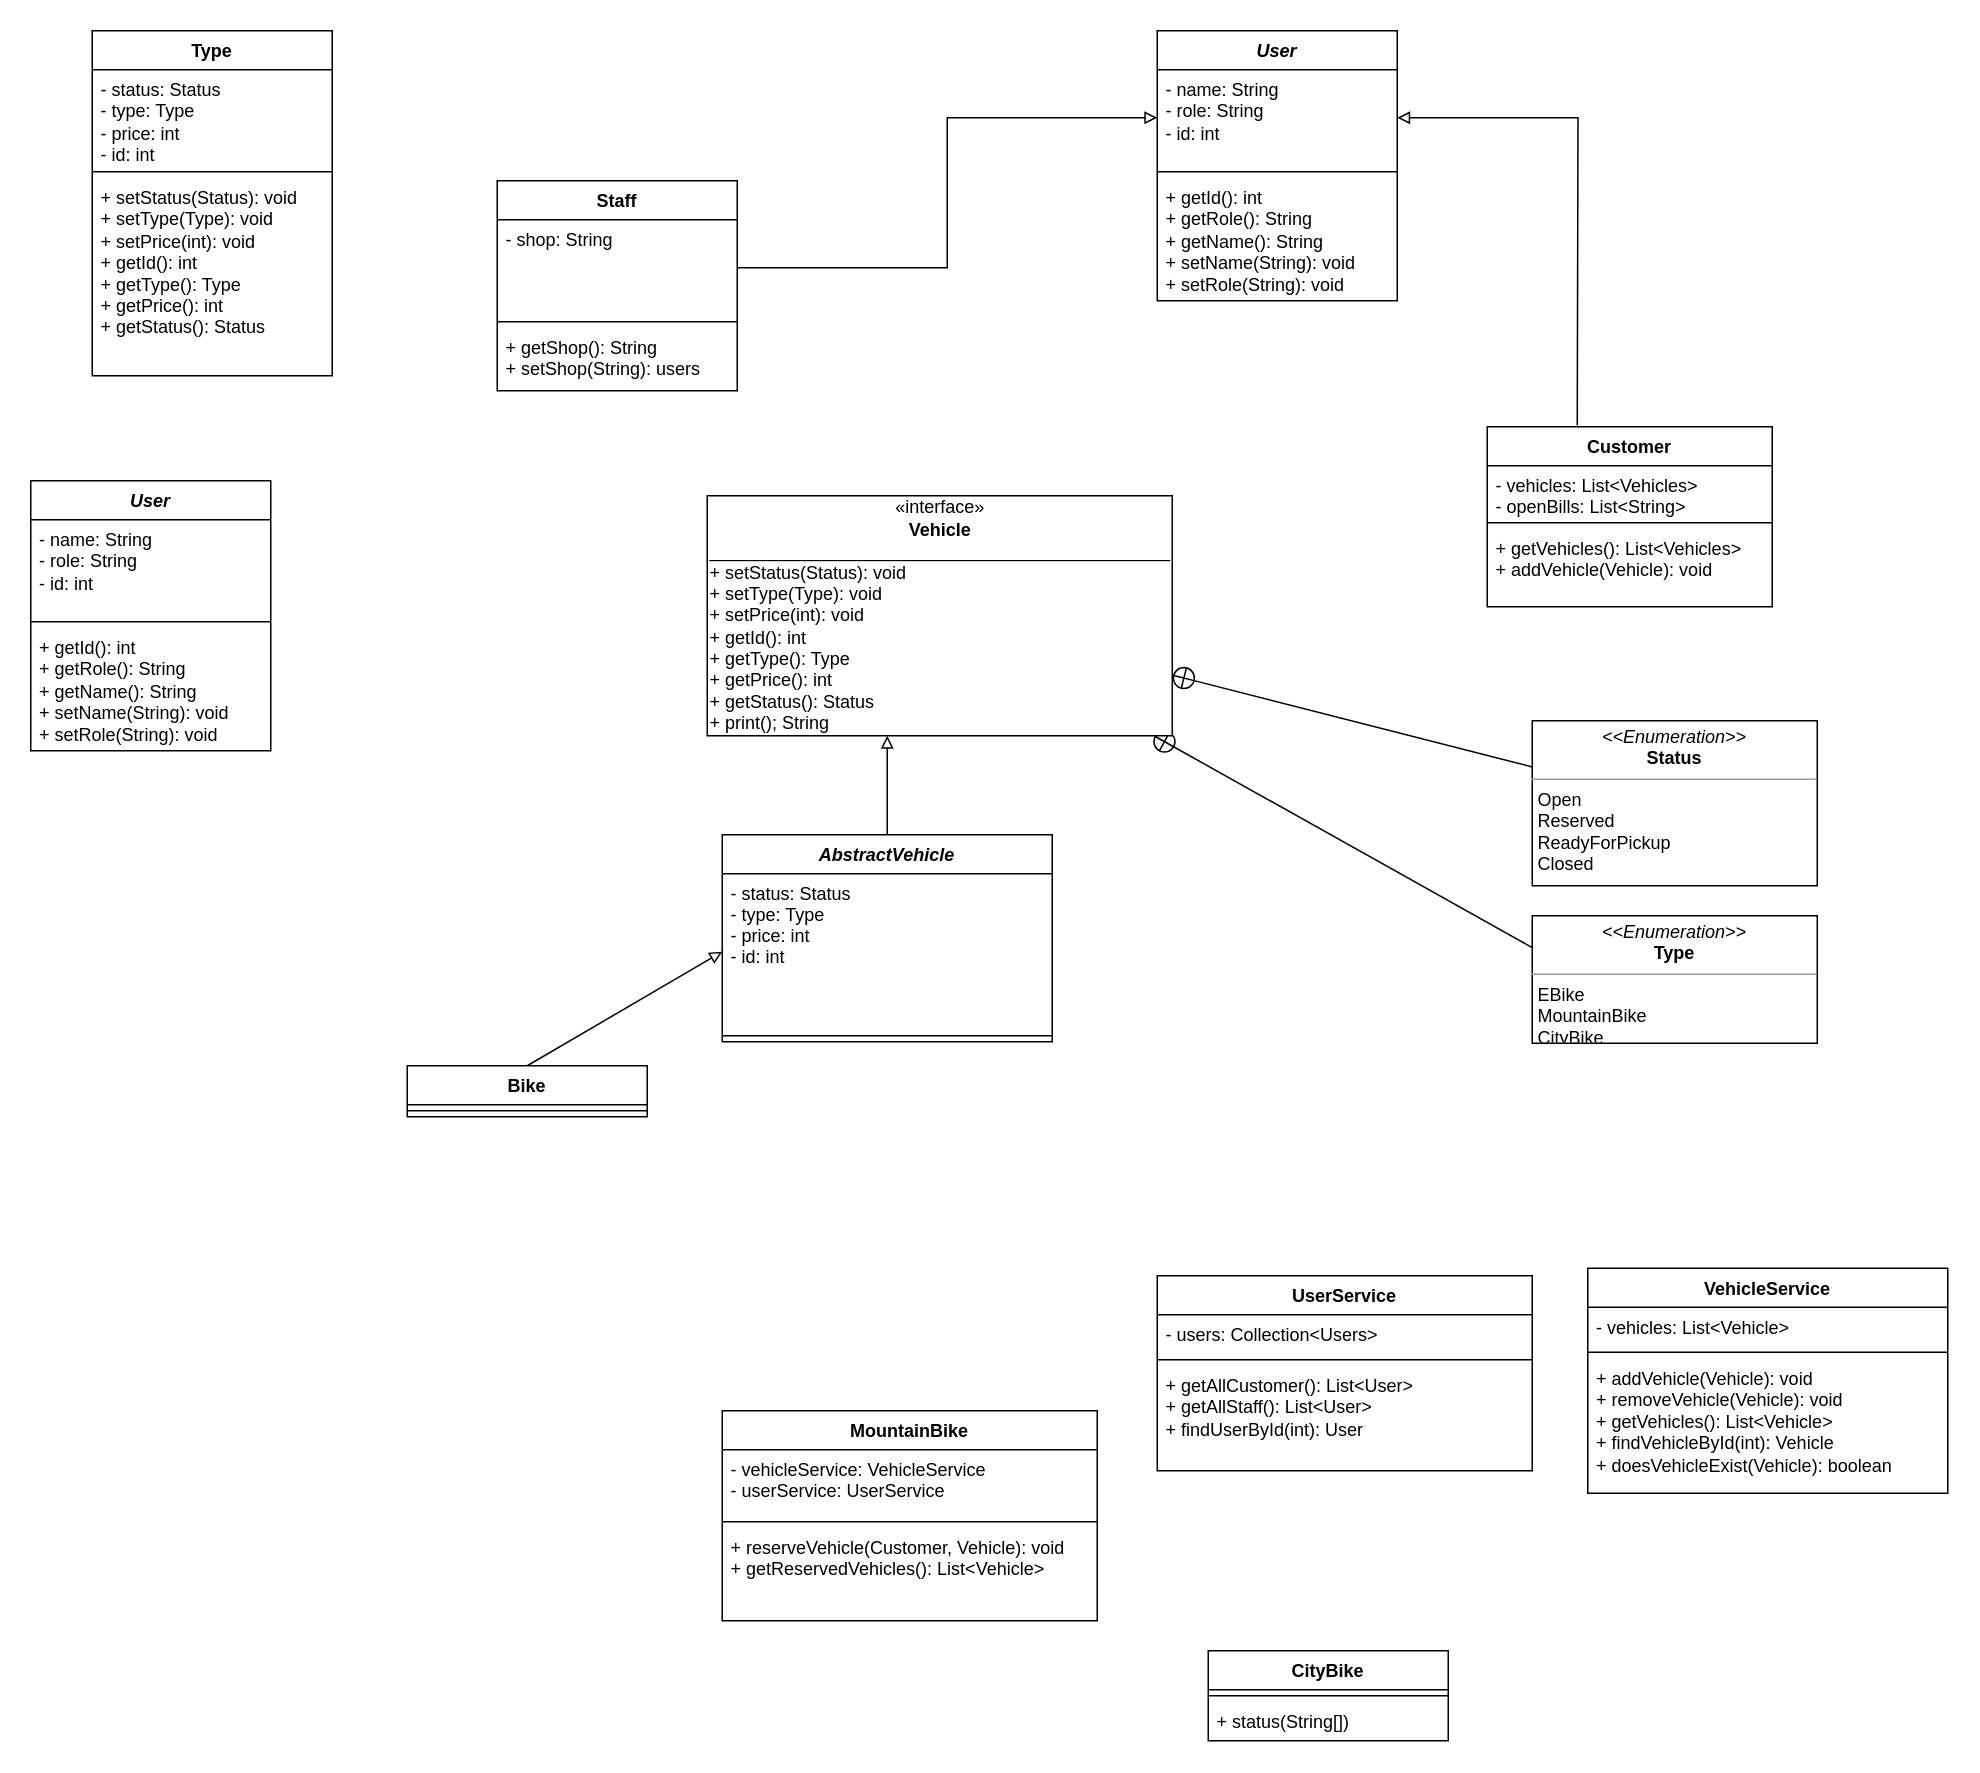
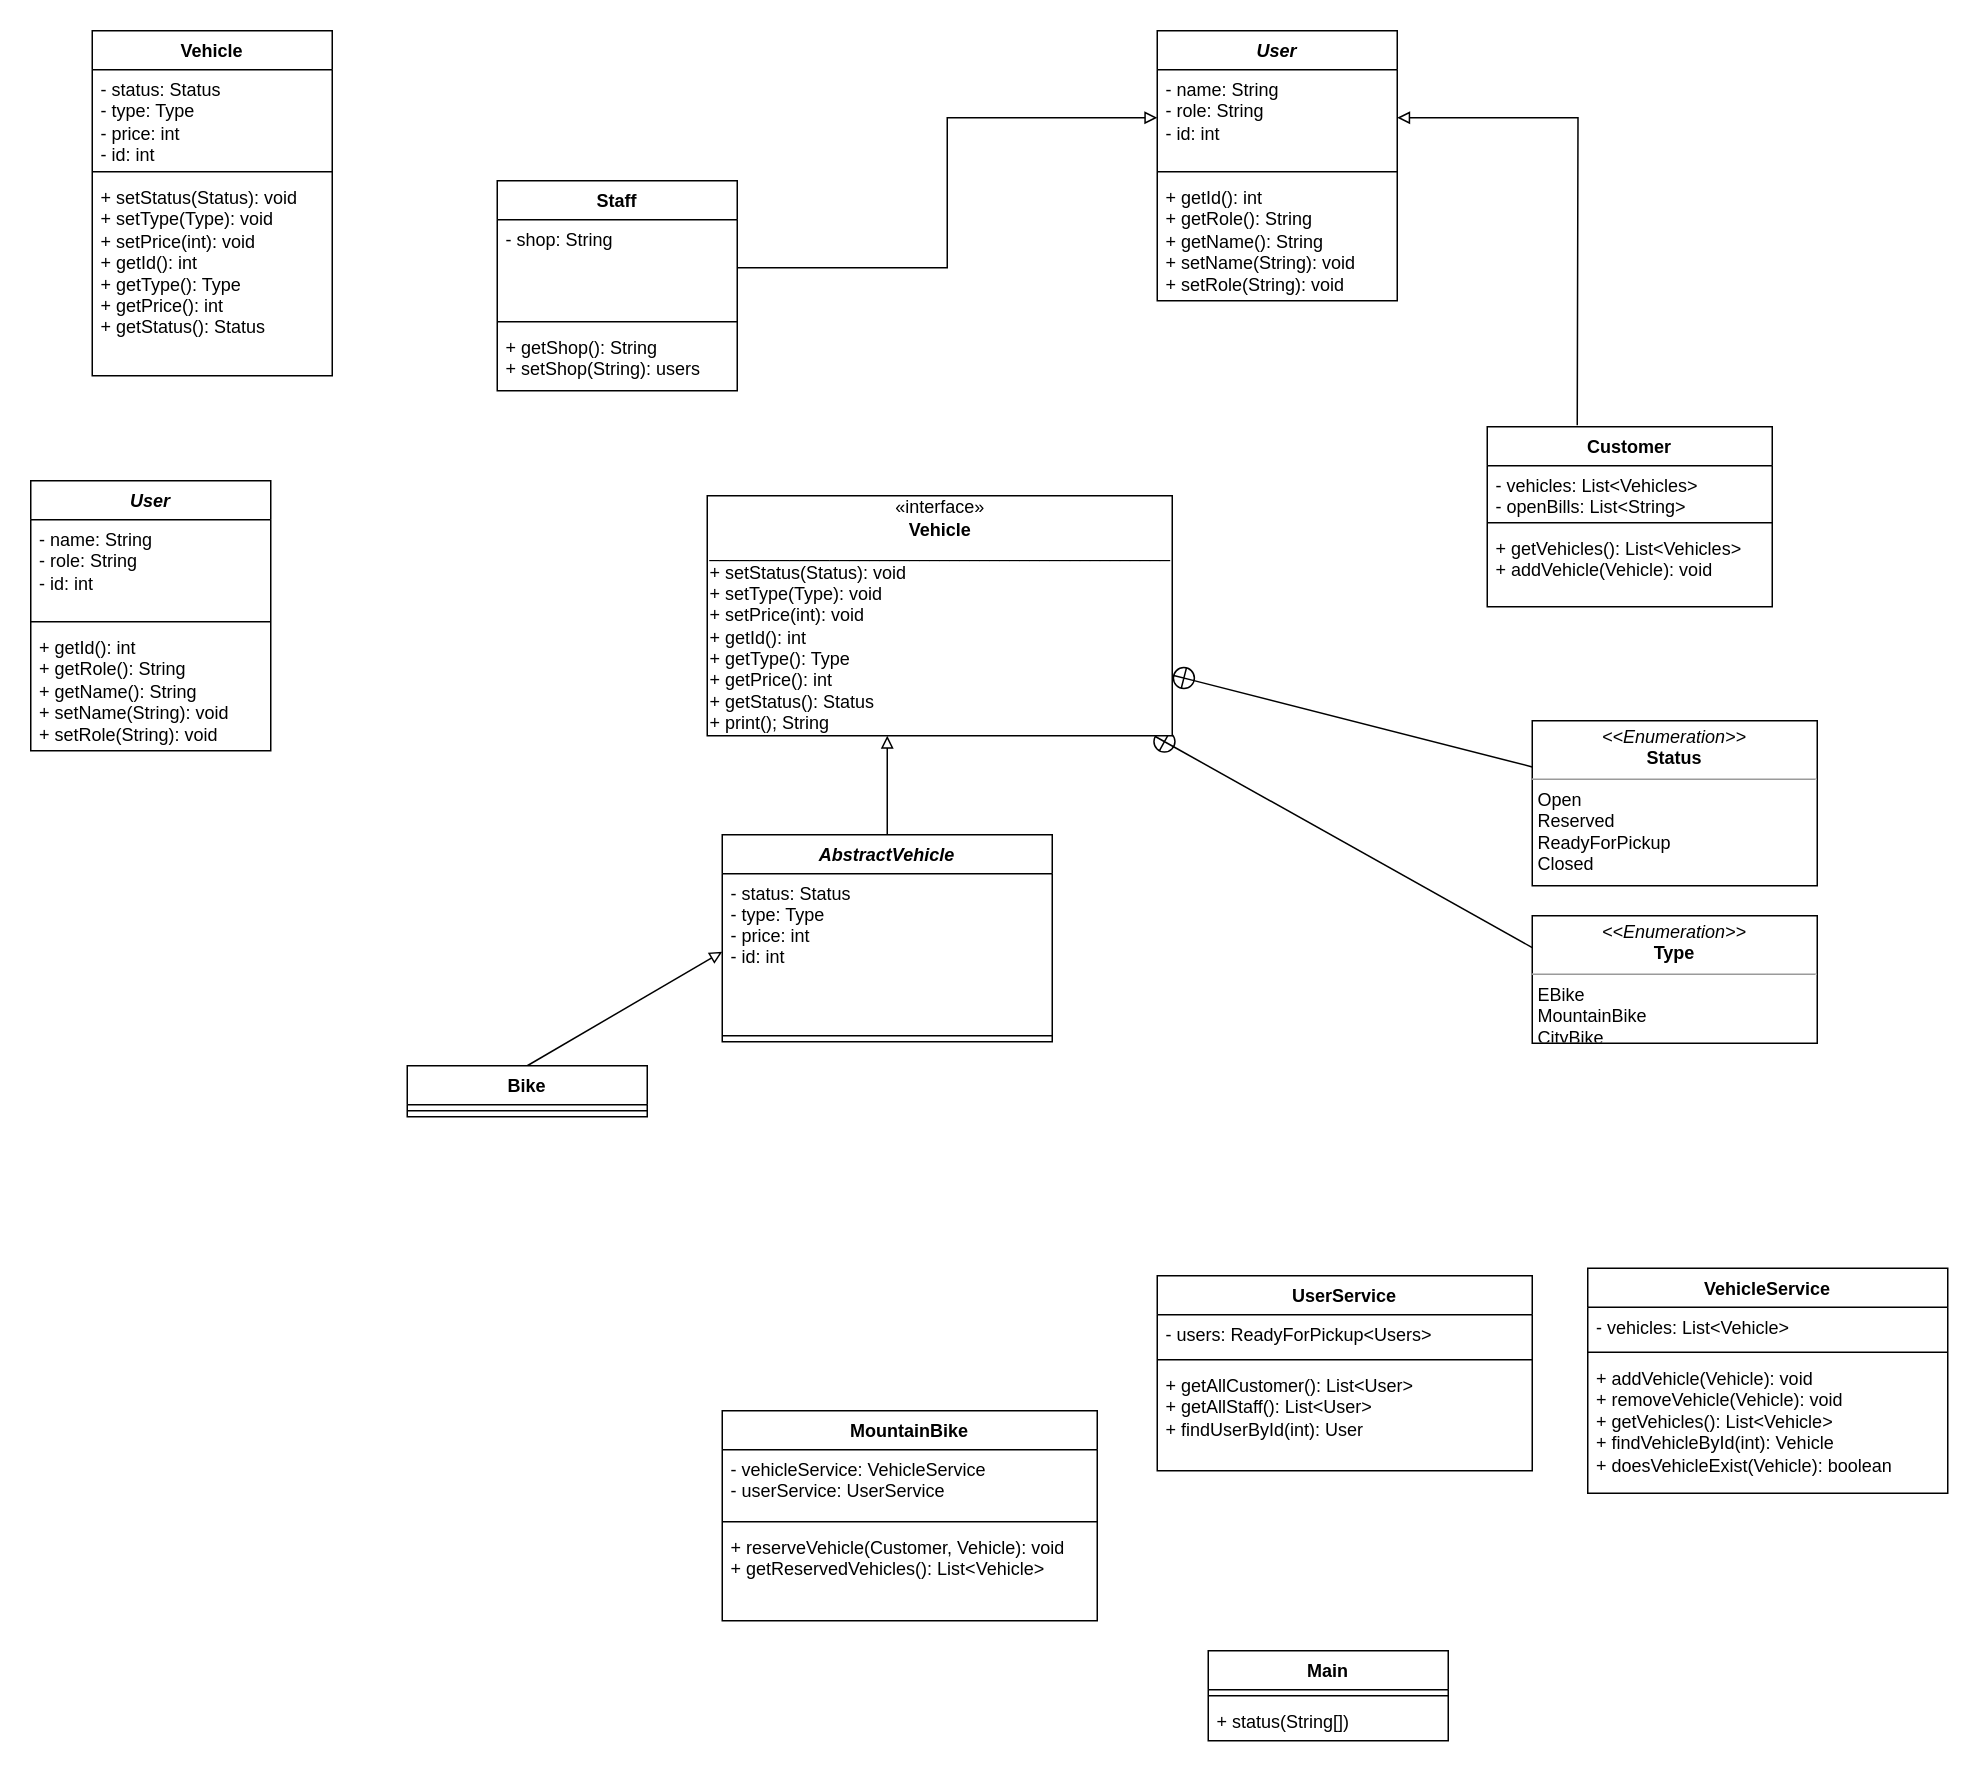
(212, 52) -> (212, 52)
(1283, 1336) -> (1308, 1336)
(1328, 1672) -> (1328, 1672)
